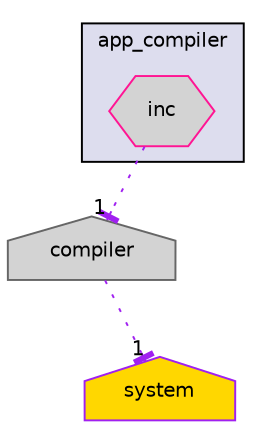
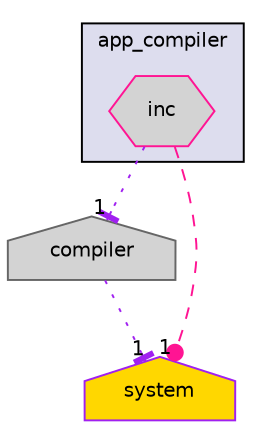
none -> (196, 246)
